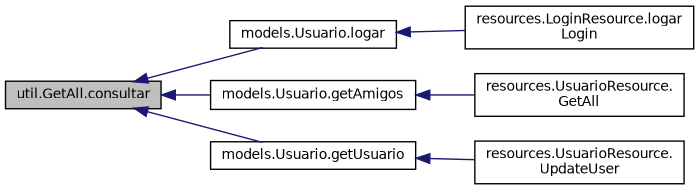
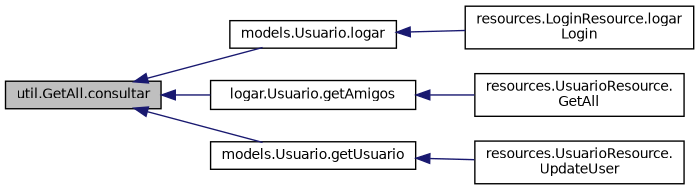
(313, 95) -> (313, 95)
